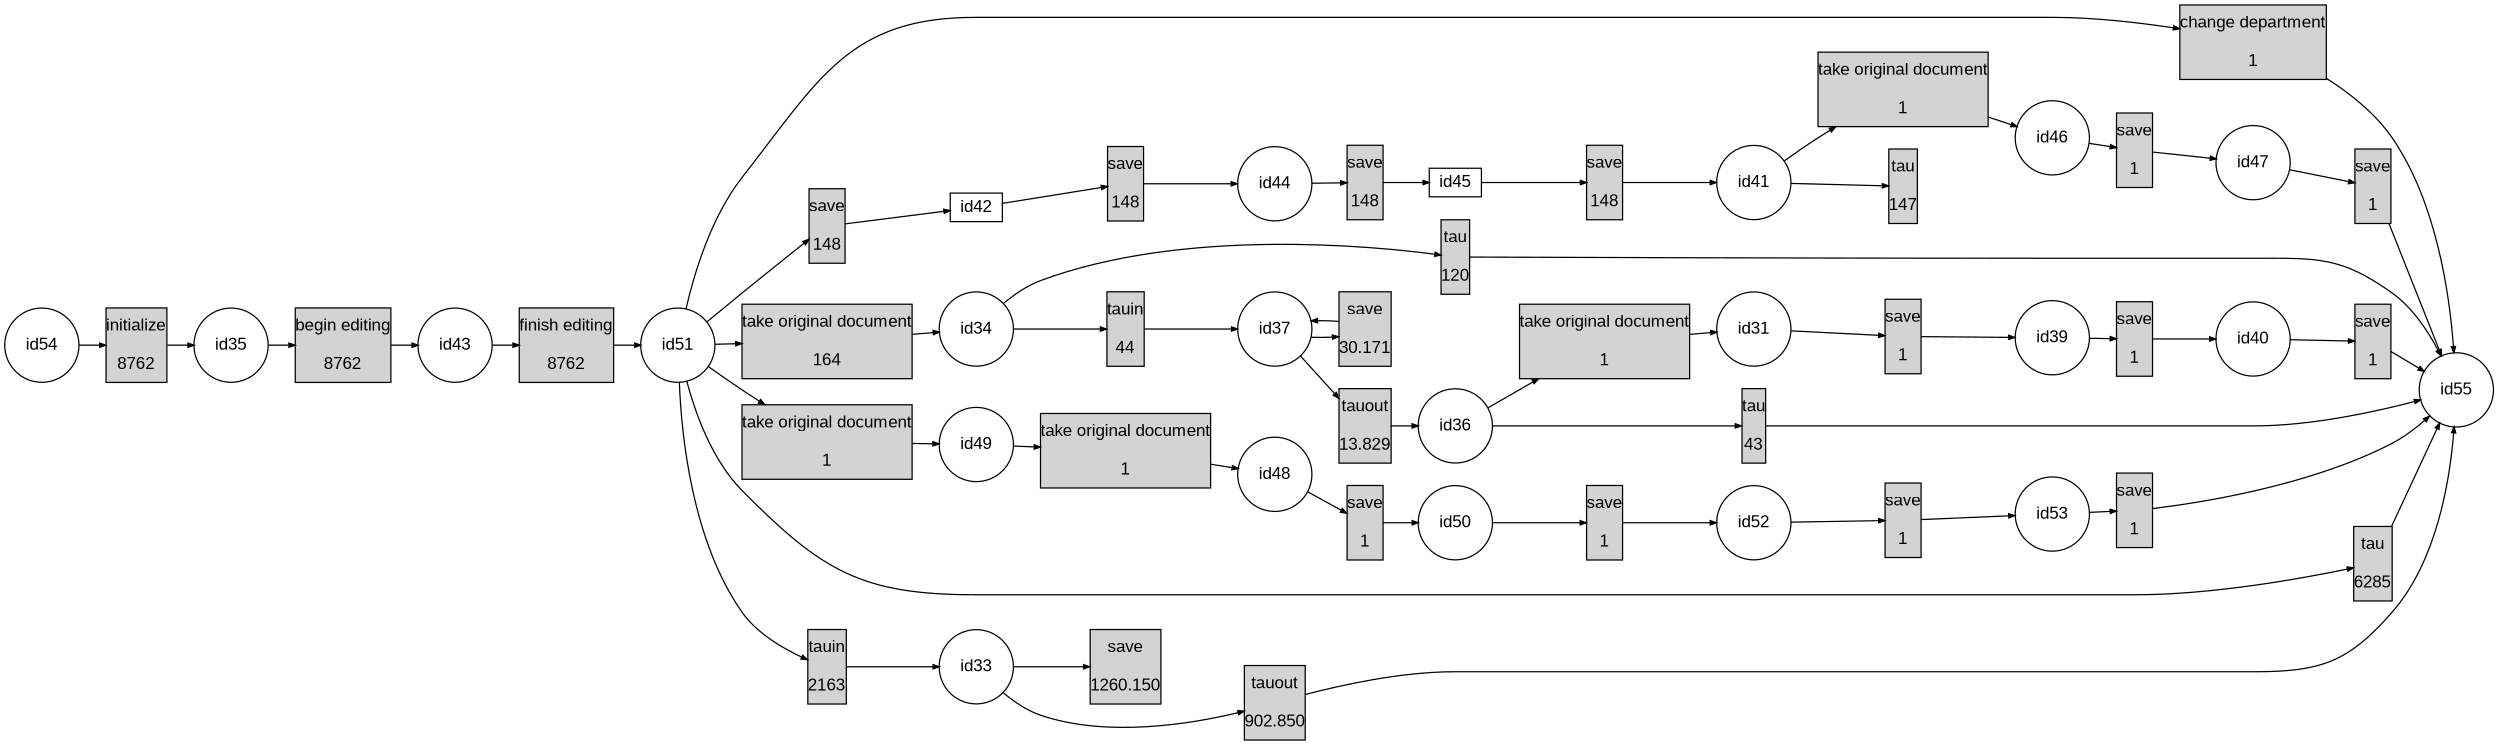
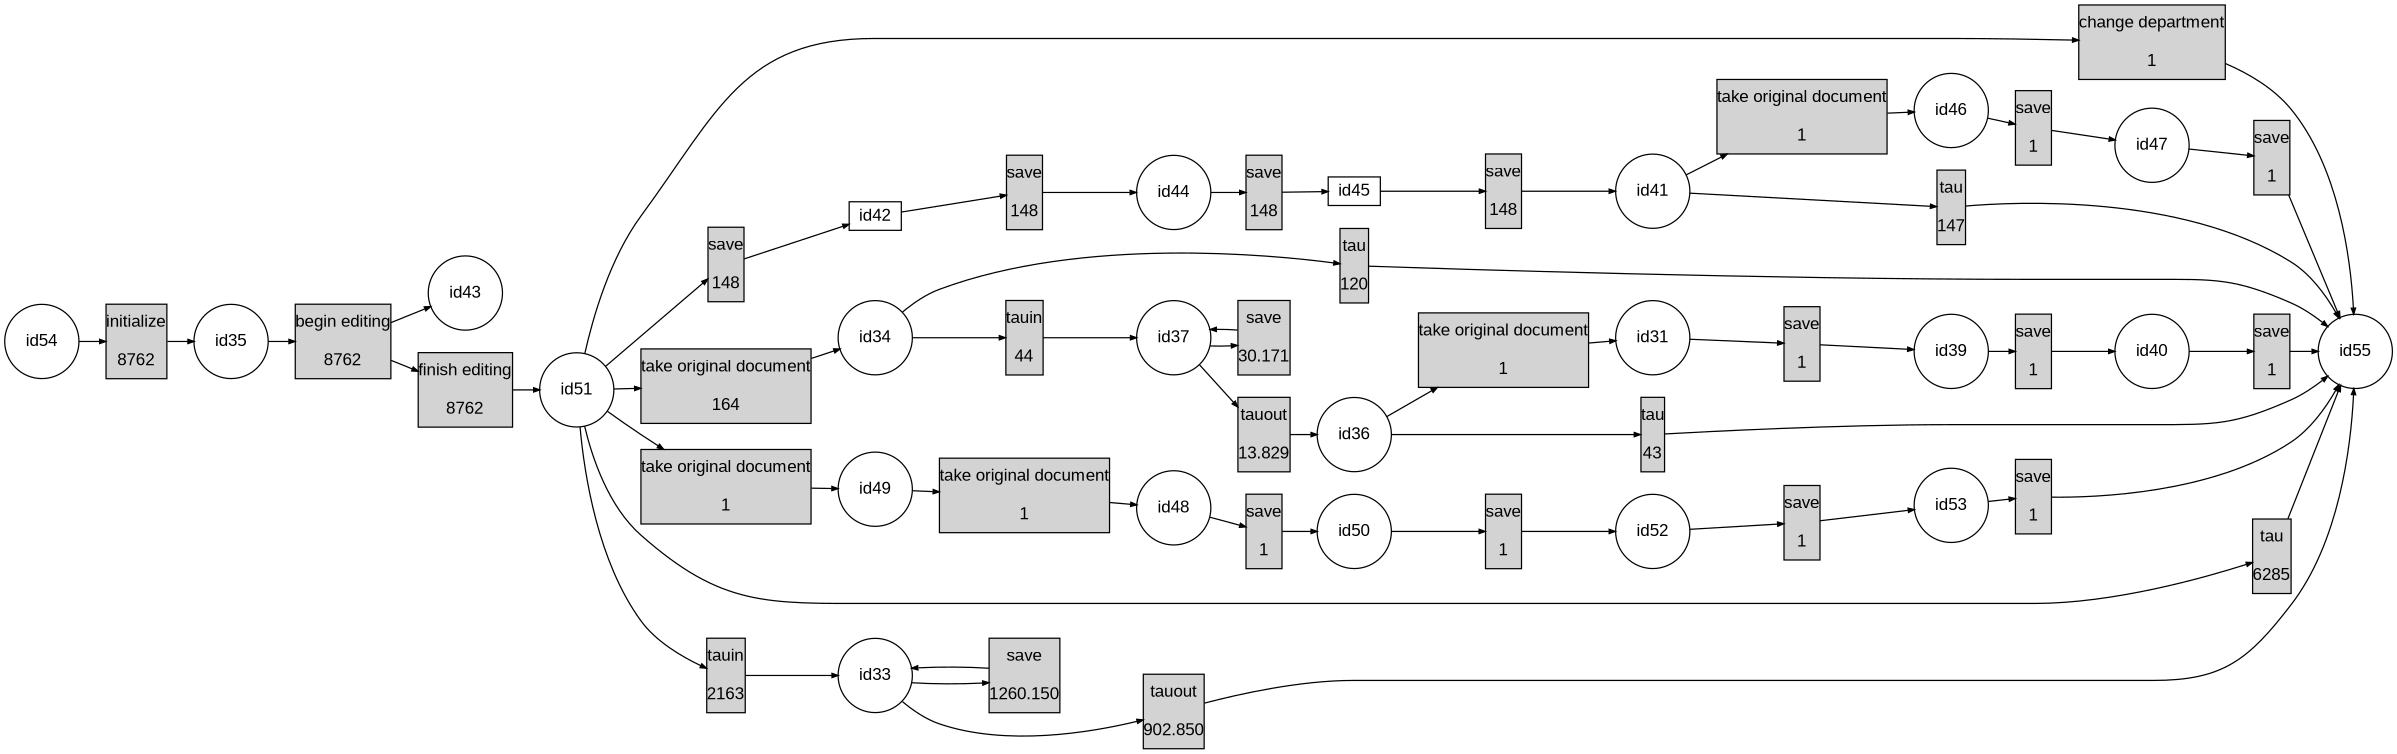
none -> (2166, 216)
(502, 345) -> (402, 365)
none -> (954, 667)
